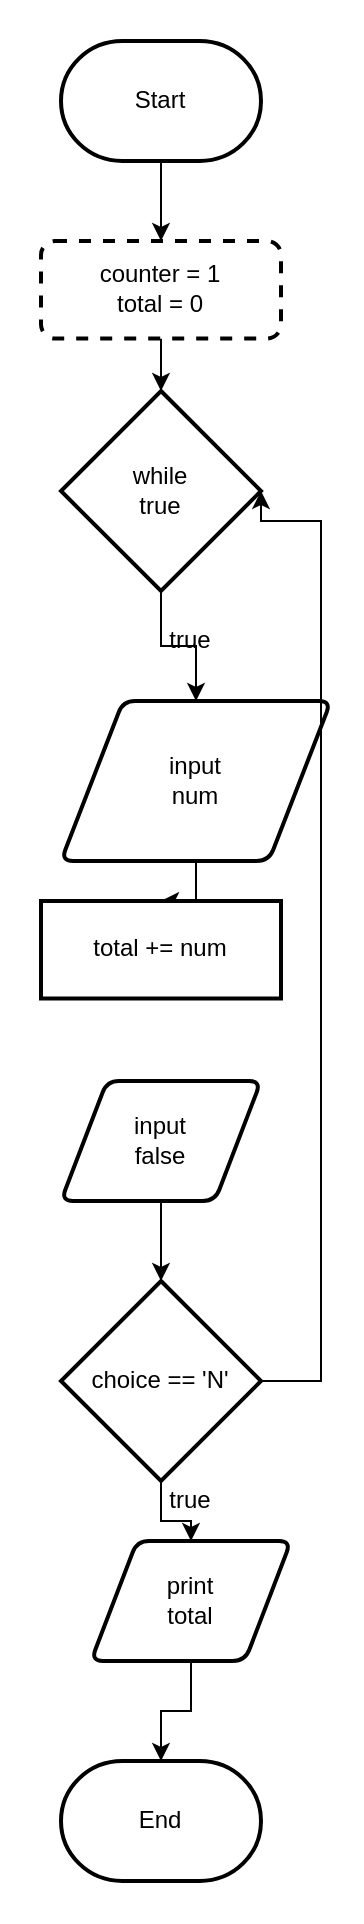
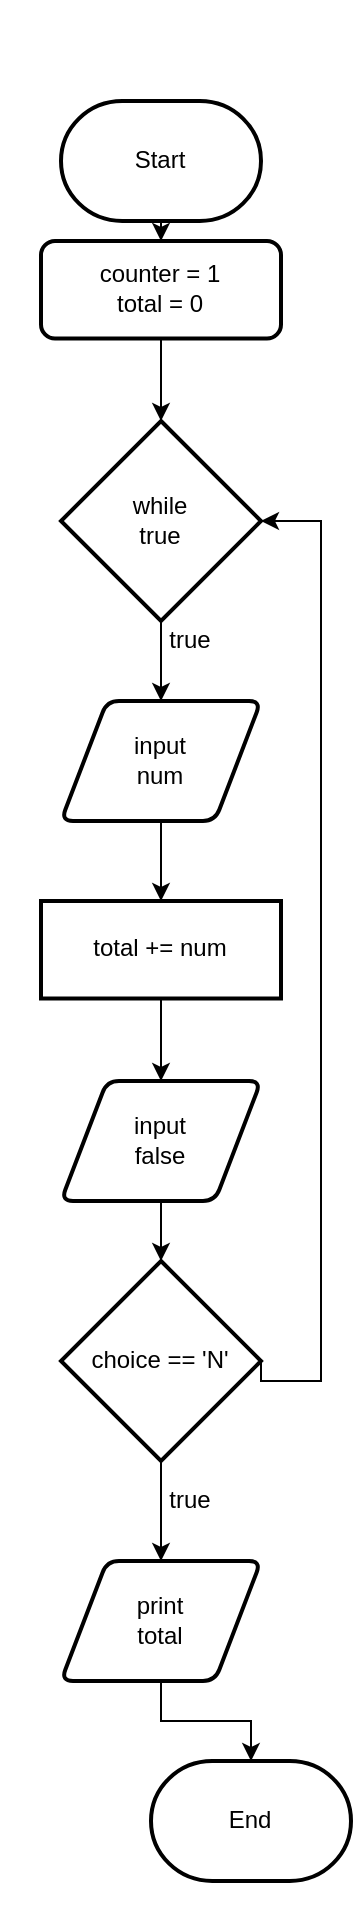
(161, 101) -> (161, 161)
(161, 290) -> (161, 290)
(161, 491) -> (161, 521)
(196, 781) -> (161, 761)
none -> (161, 1034)
(161, 1381) -> (161, 1361)
(191, 1601) -> (161, 1621)
(161, 1821) -> (251, 1821)
